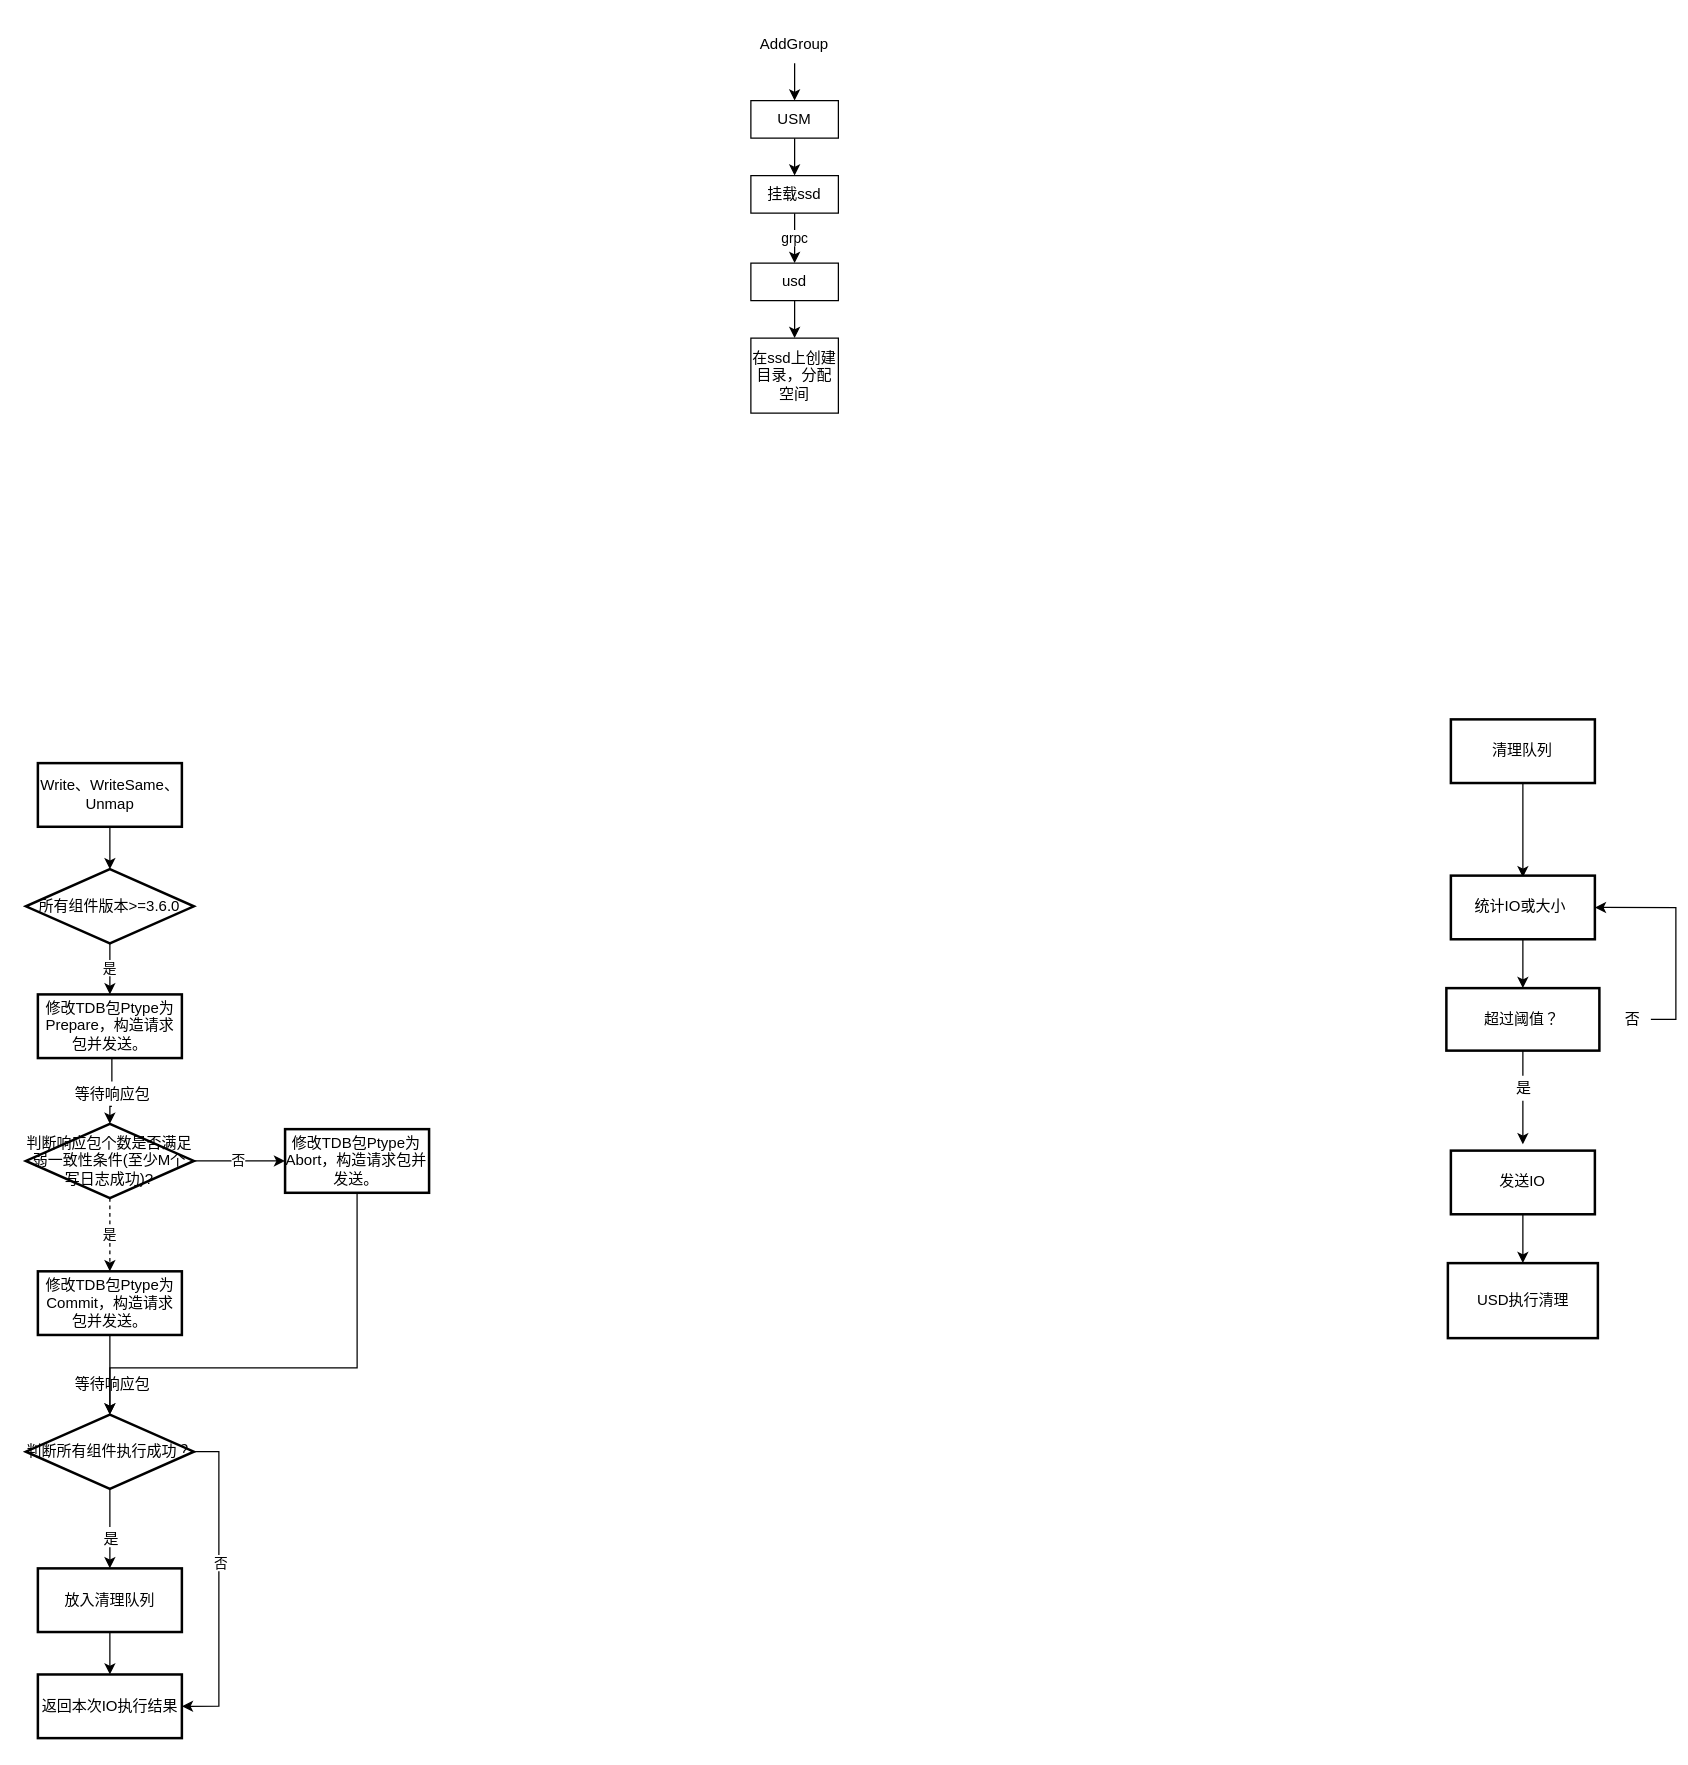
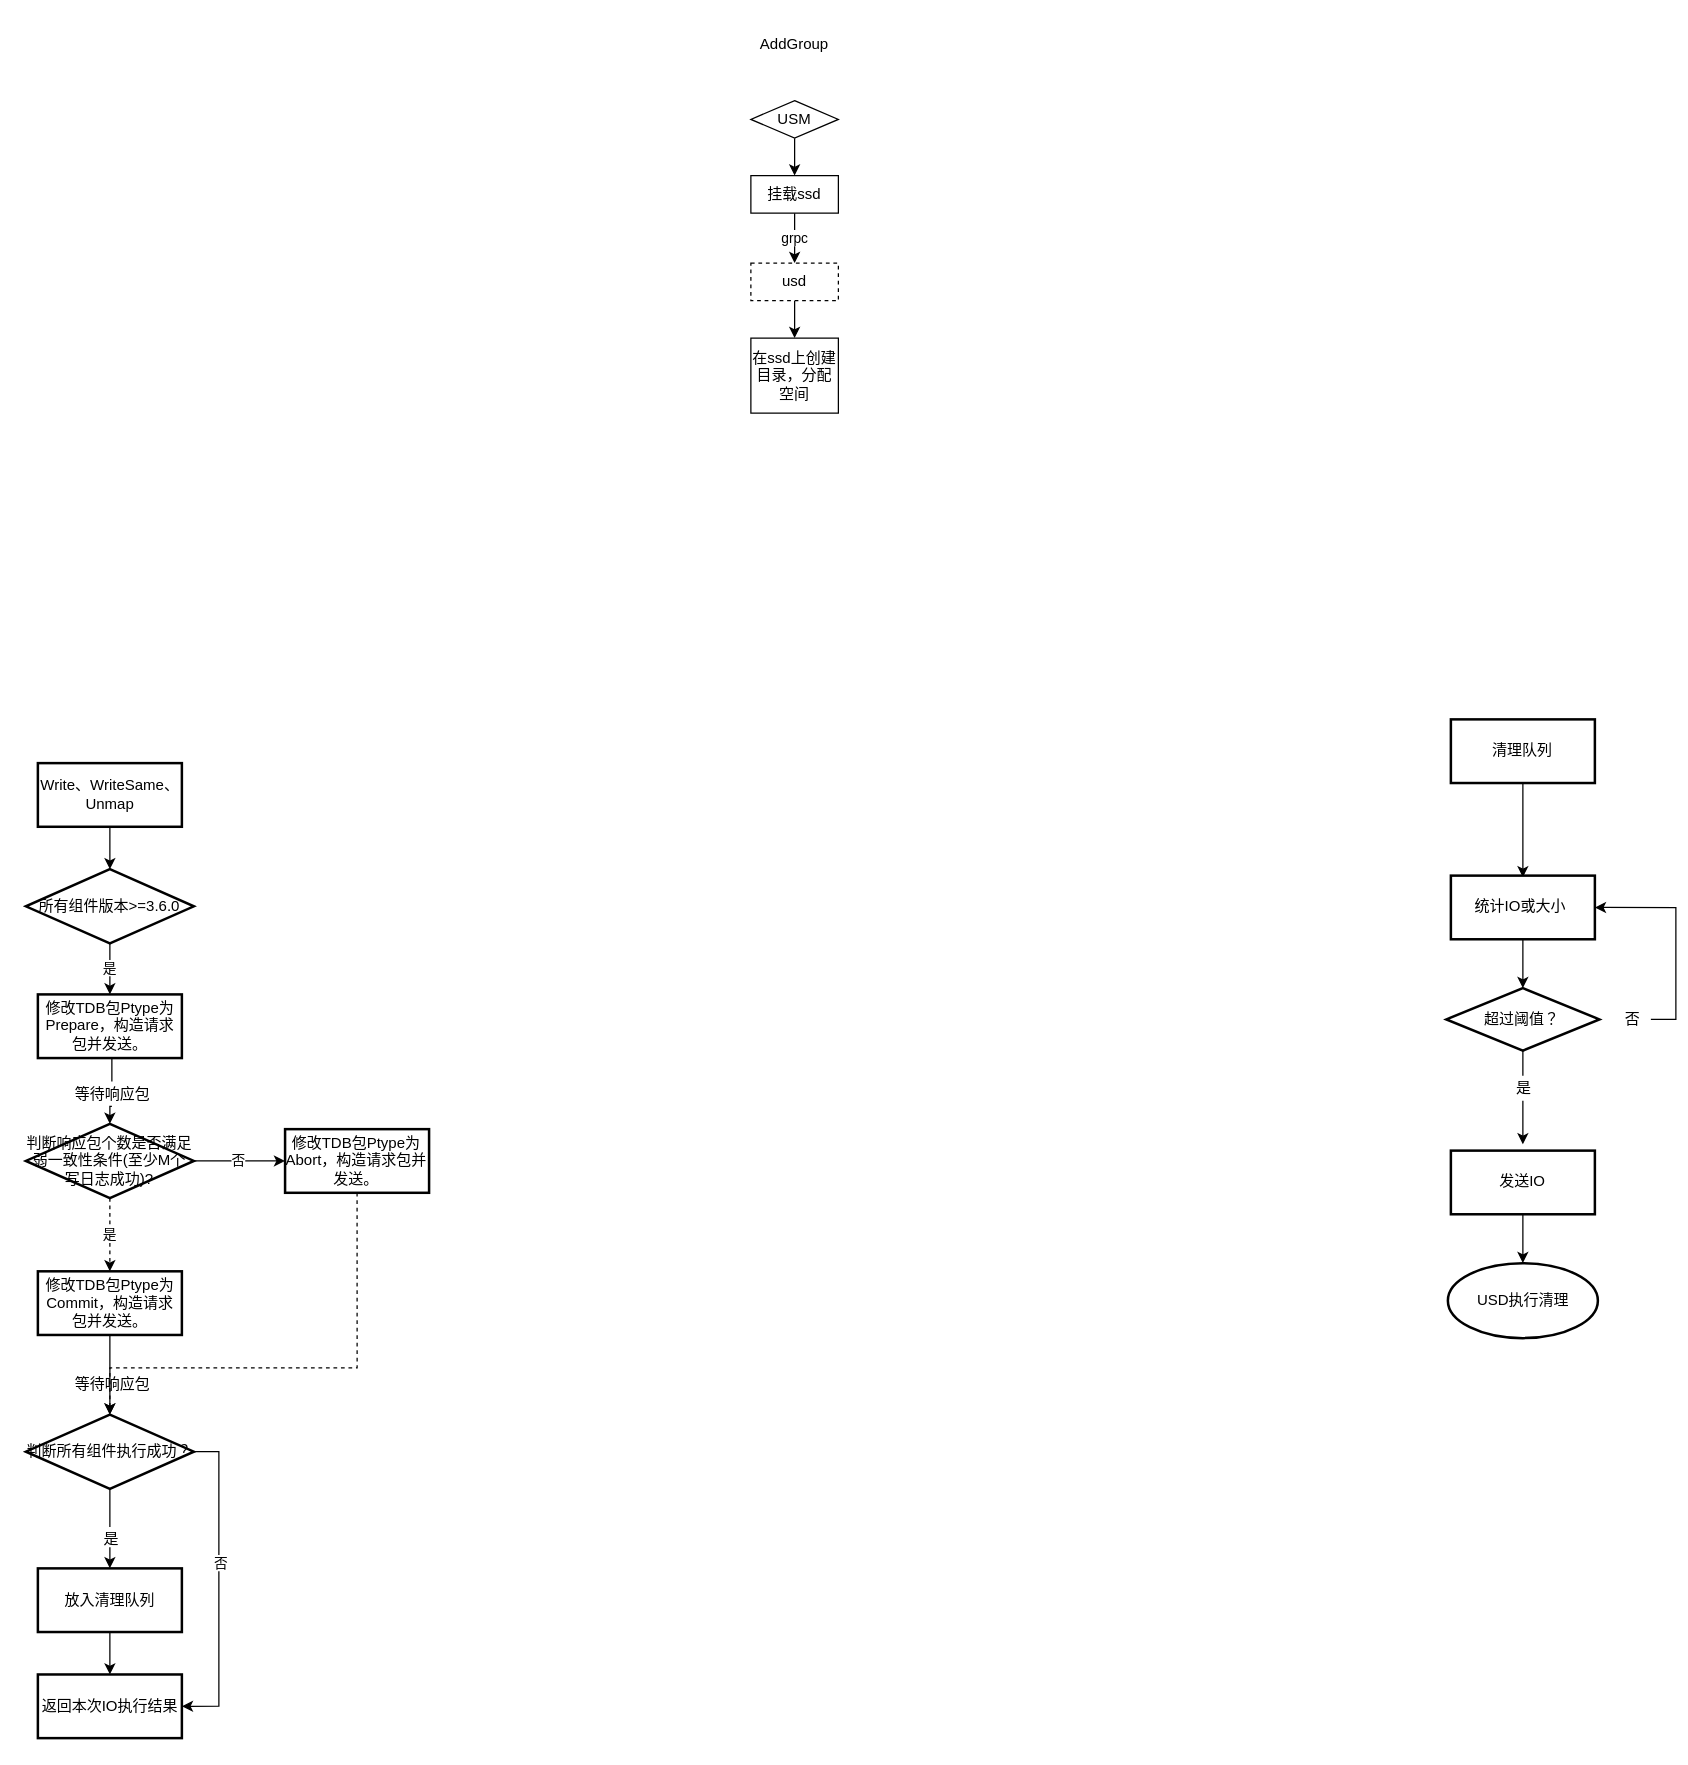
(794, 77) -> none
(794, 119) -> (794, 119)
(794, 282) -> (794, 282)
(1523, 1019) -> (1523, 1019)
(1523, 1301) -> (1523, 1301)
(321, 1368) -> (321, 1368)
